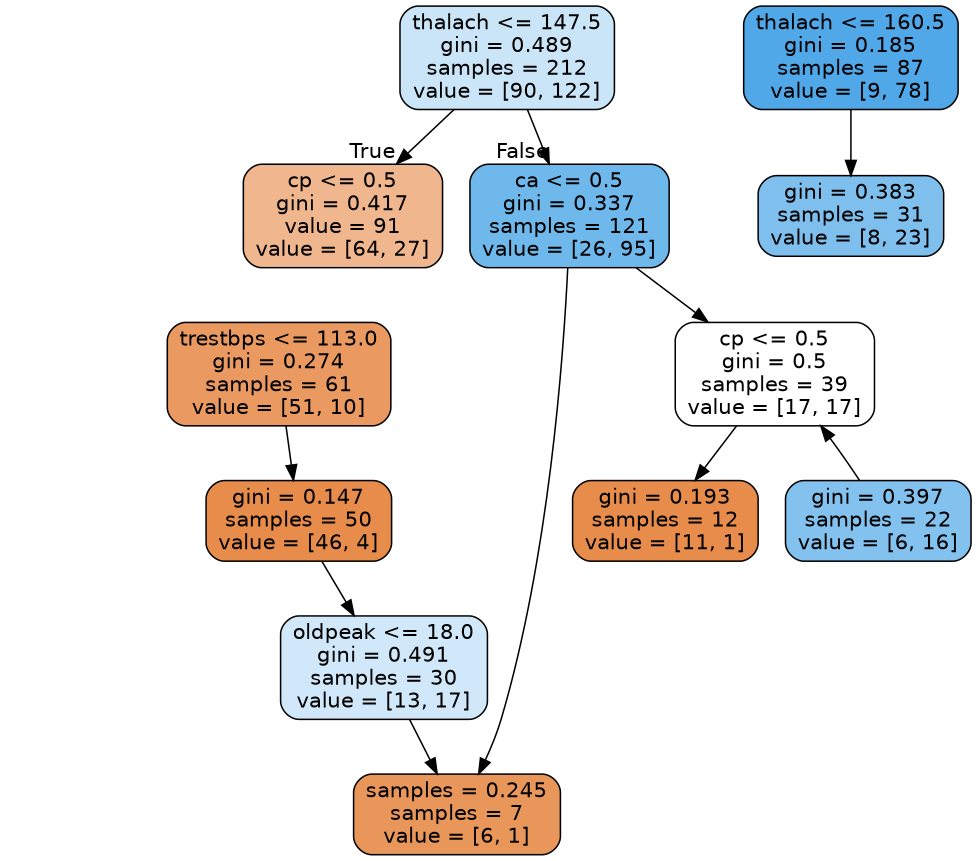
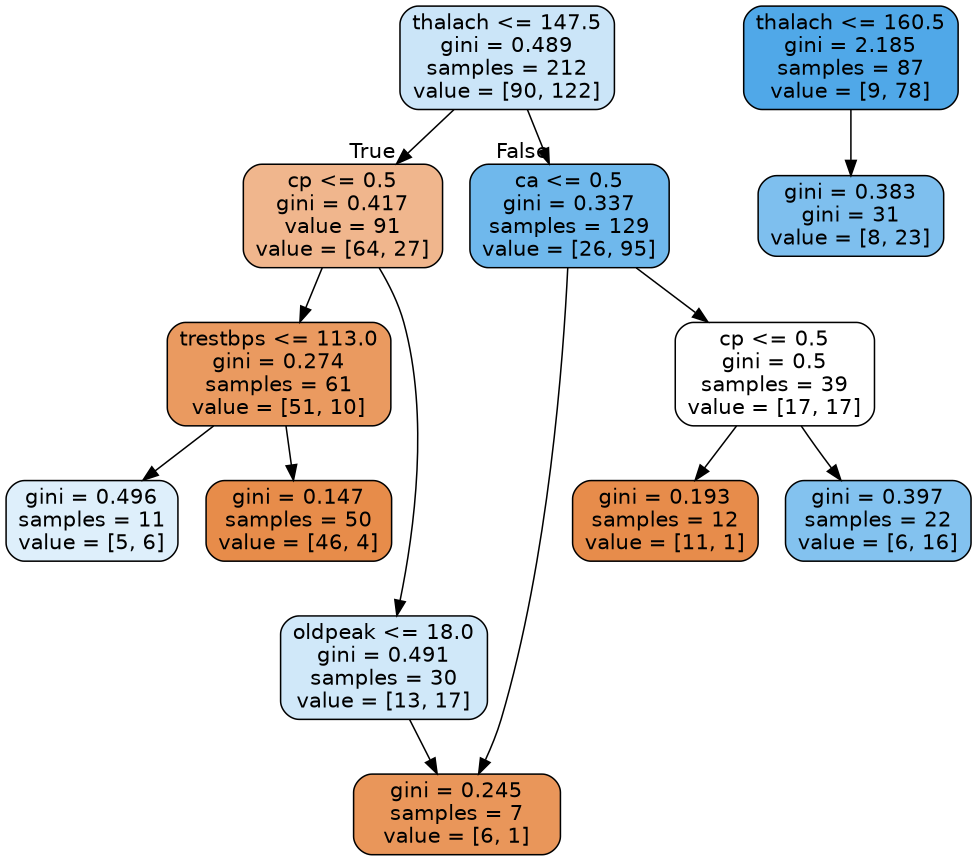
(851, 58) -> (851, 58)
(570, 216) -> (570, 216)
(851, 216) -> (851, 216)
none -> (314, 288)
(845, 459) -> (816, 447)
none -> (92, 521)
(334, 582) -> (418, 431)
(457, 814) -> (457, 814)
